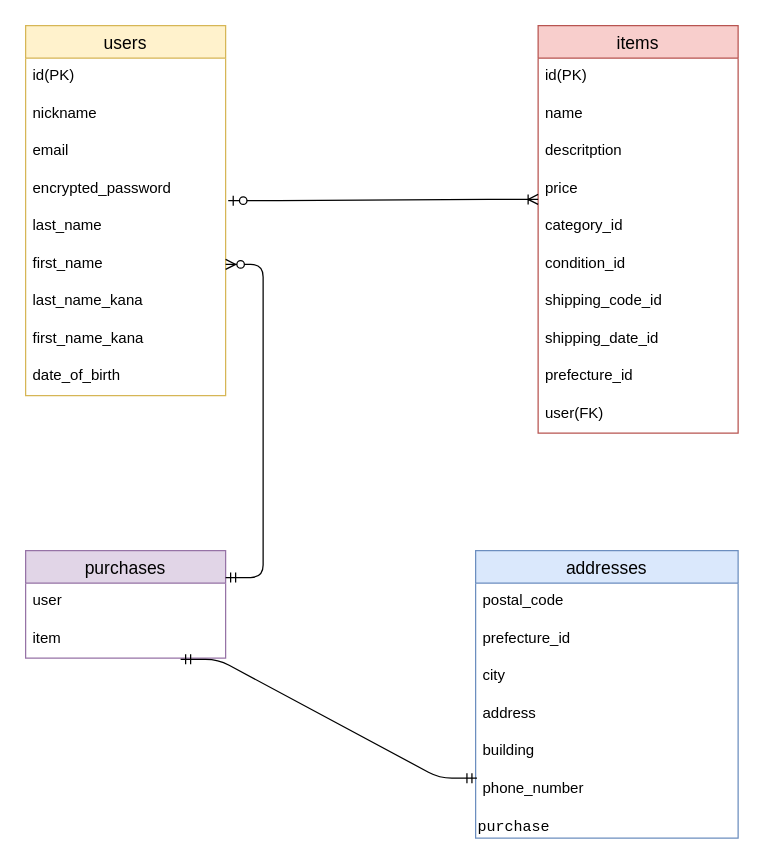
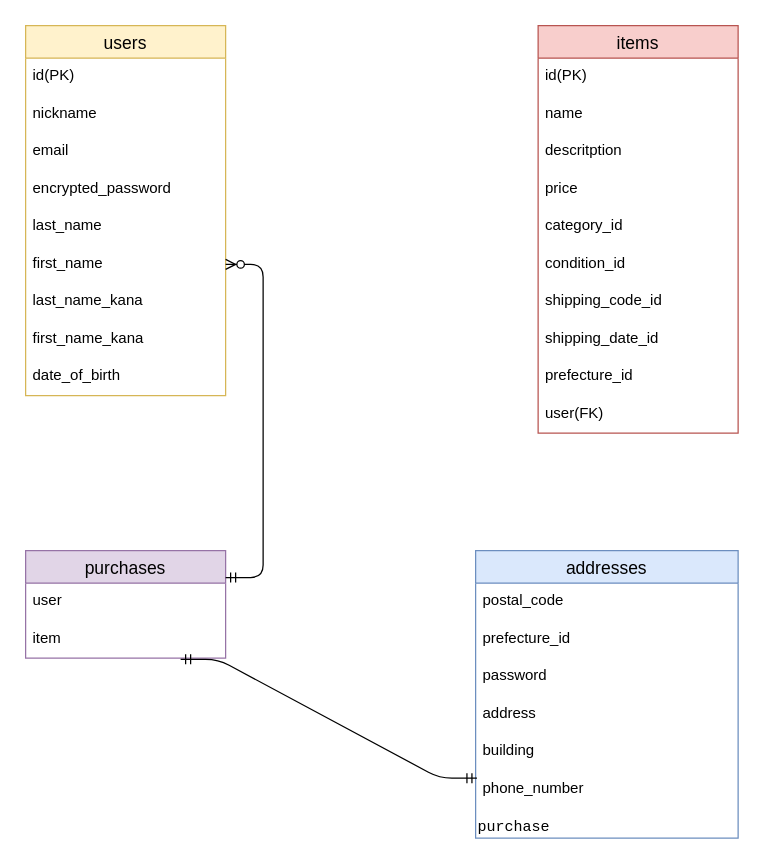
(382, 200) -> none
(497, 675) -> (516, 675)
